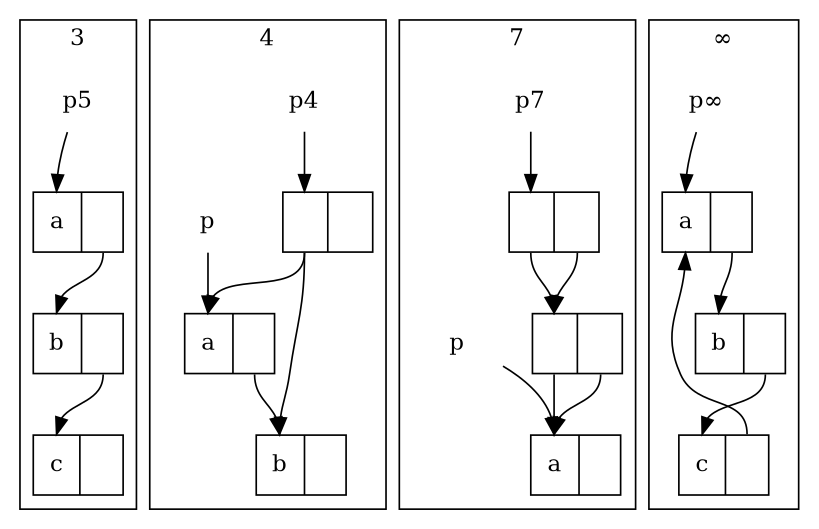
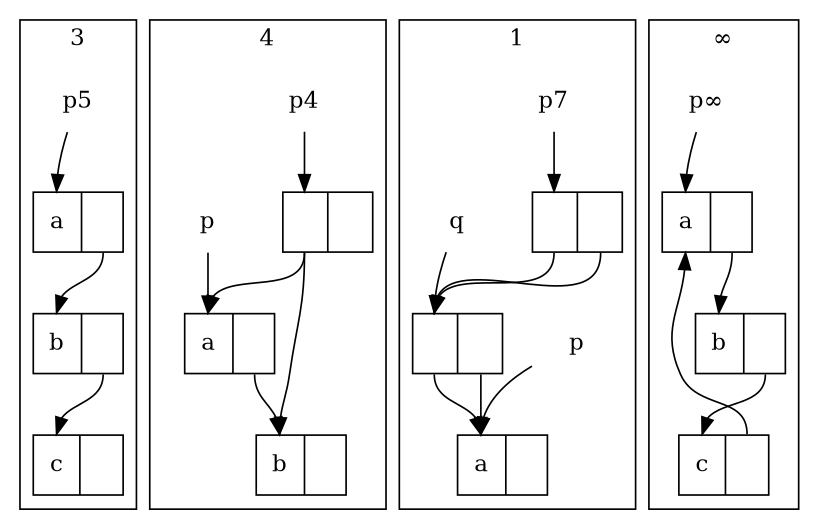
(517, 39) -> (517, 39)
none -> (458, 222)
